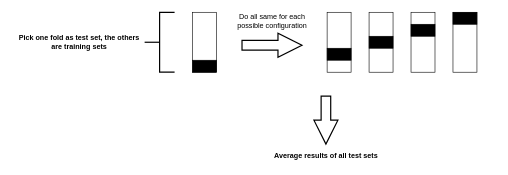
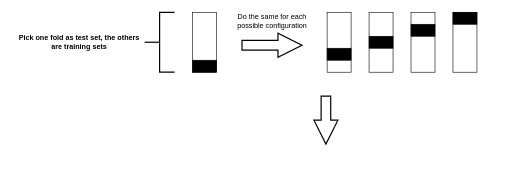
(272, 21) -> (272, 21)
(326, 156) -> none
